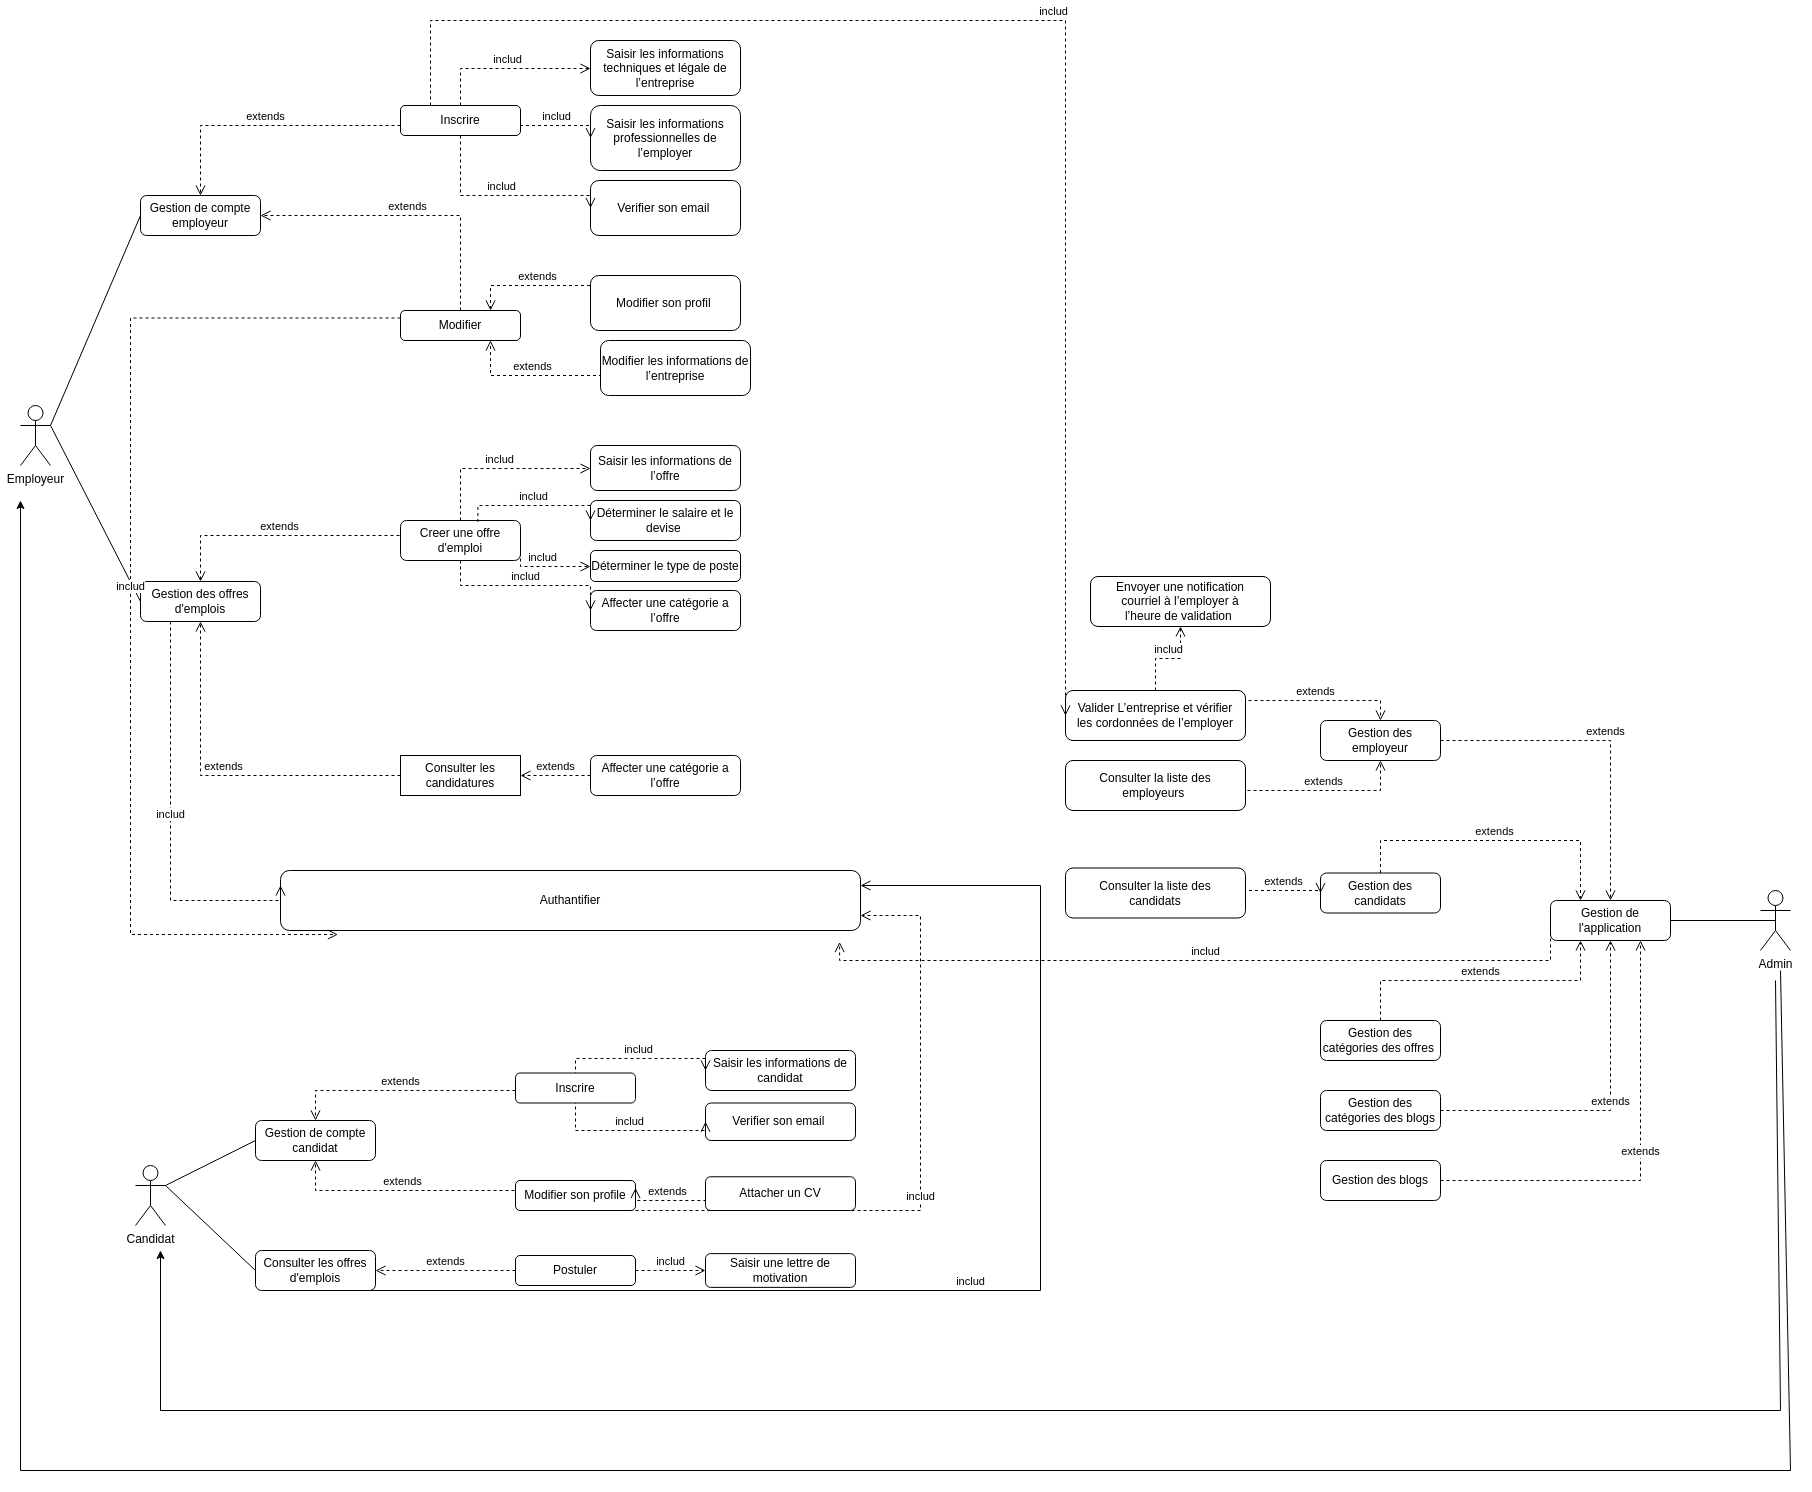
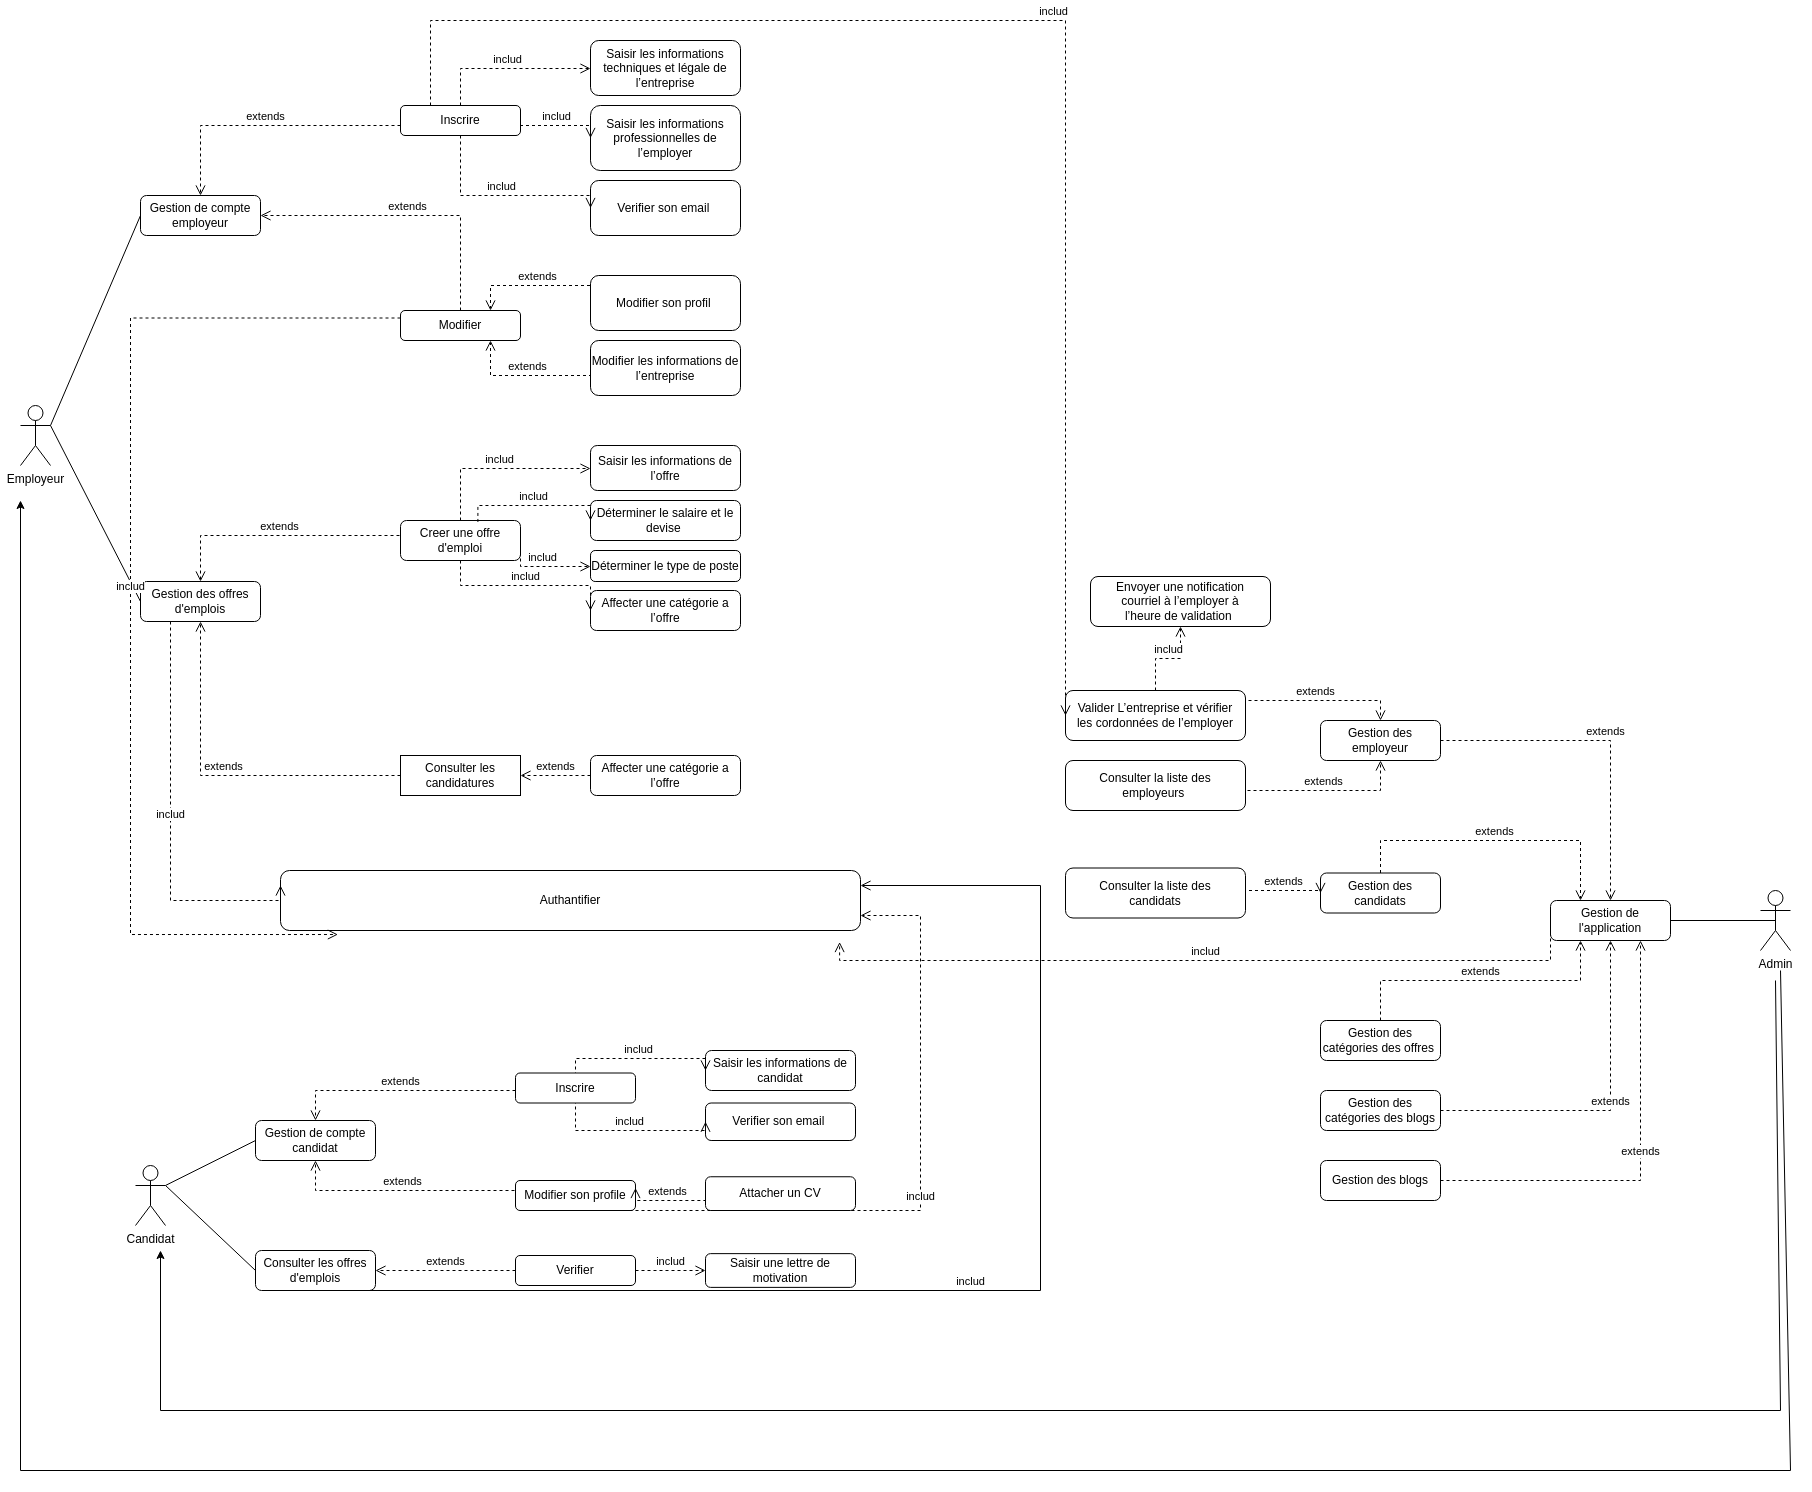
(676, 368) -> (666, 368)
(576, 1271) -> (576, 1271)
